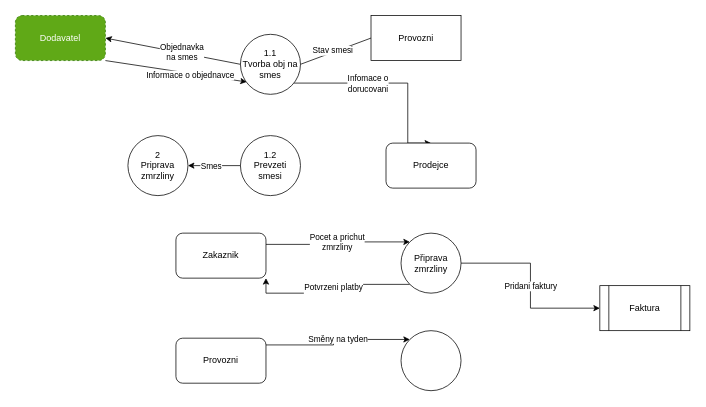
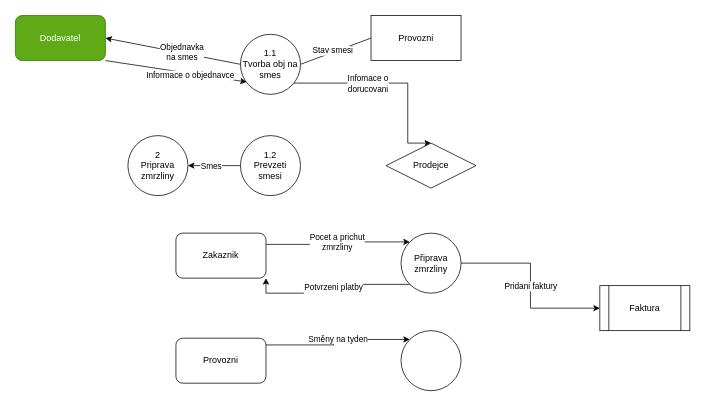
(60, 38) -> (60, 38)
(431, 165) -> (431, 165)
